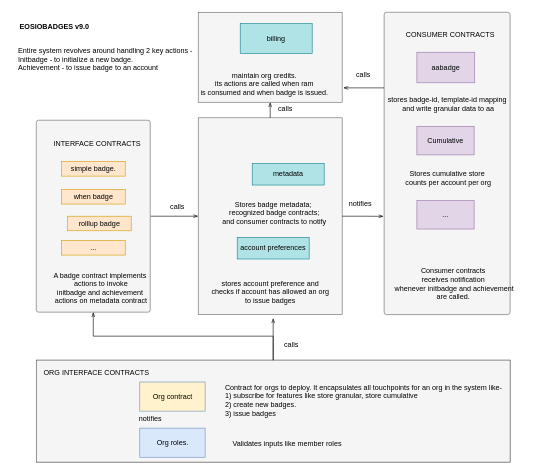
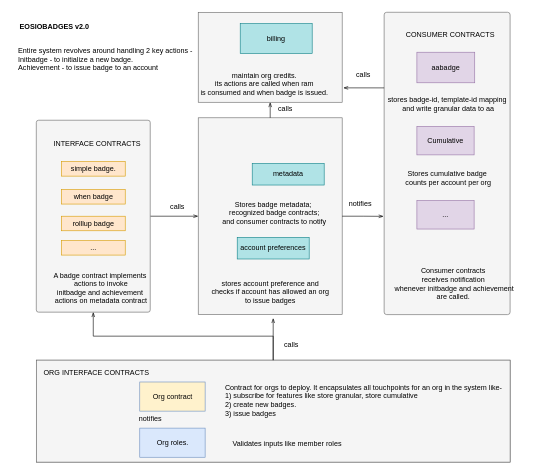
(55, 27) -> (55, 27)
(448, 179) -> (448, 179)
(99, 224) -> (93, 224)
